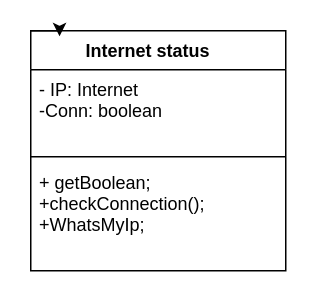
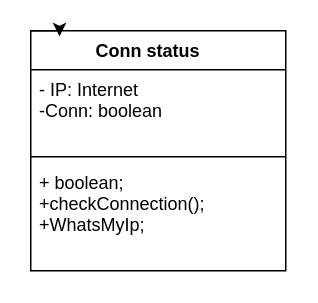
(158, 51) -> (158, 51)
(98, 183) -> (82, 183)
